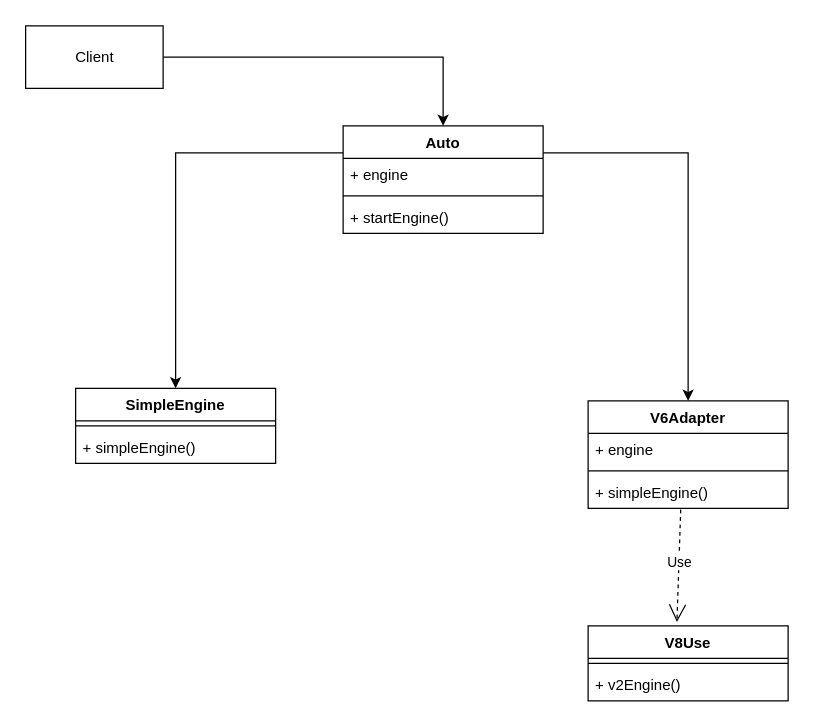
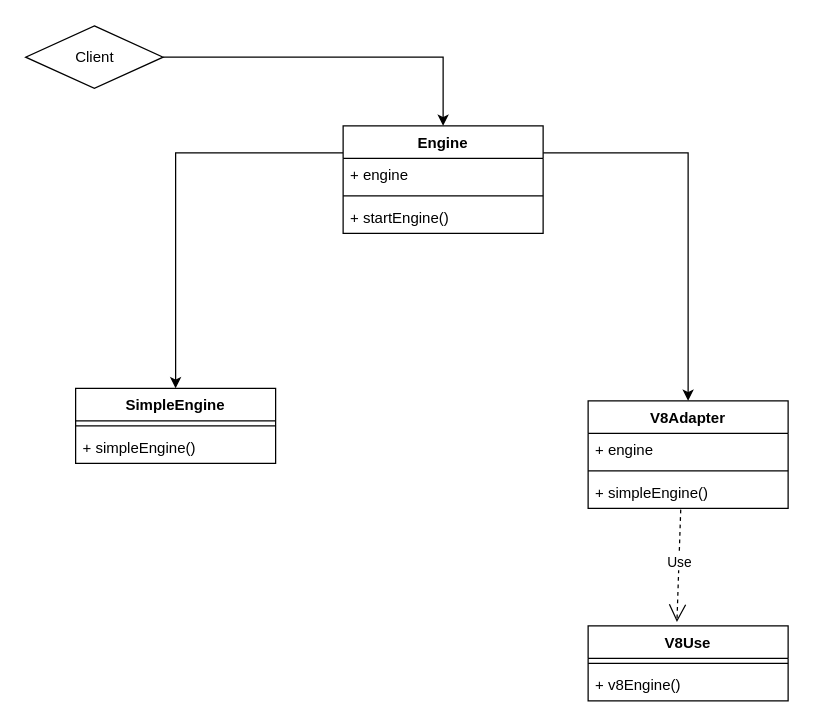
(94, 57) -> (94, 57)
(443, 143) -> (443, 143)
(688, 418) -> (688, 418)
(642, 685) -> (642, 685)
